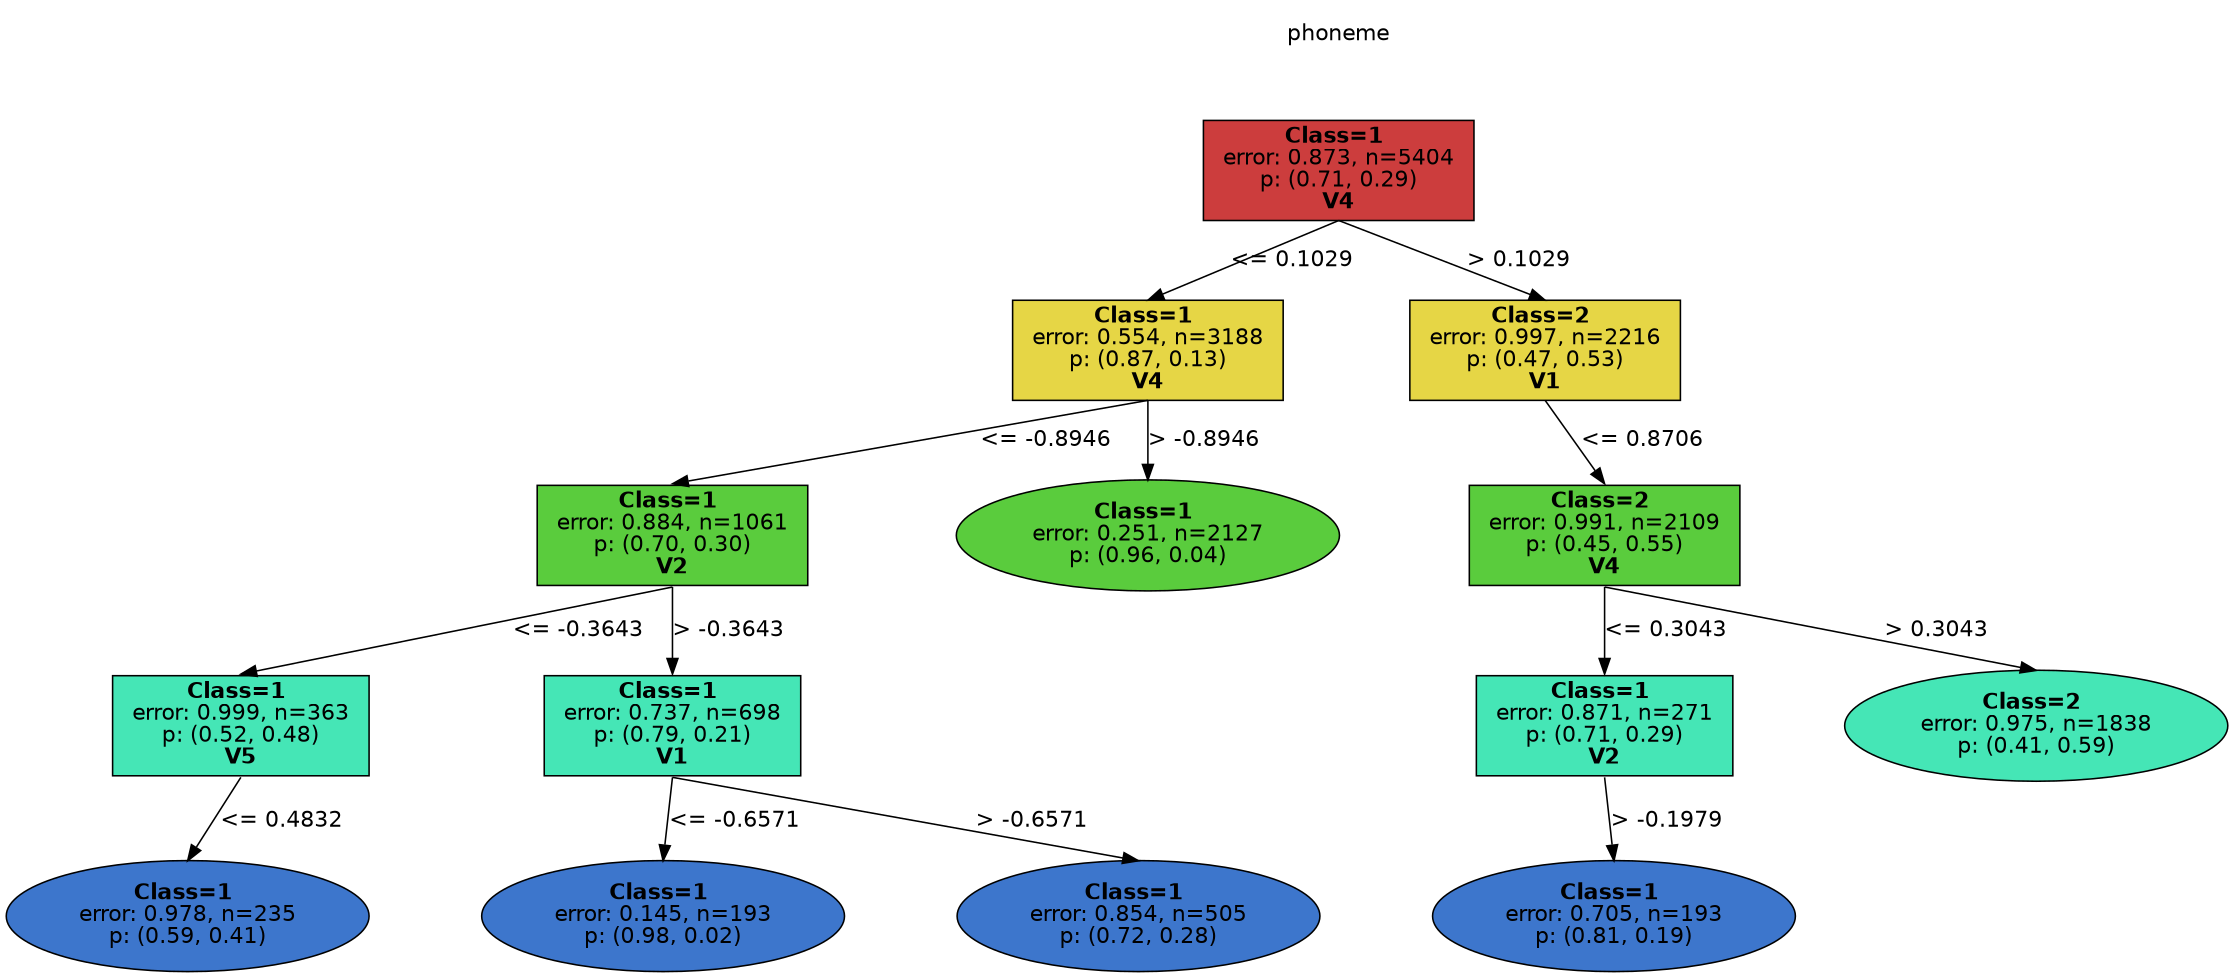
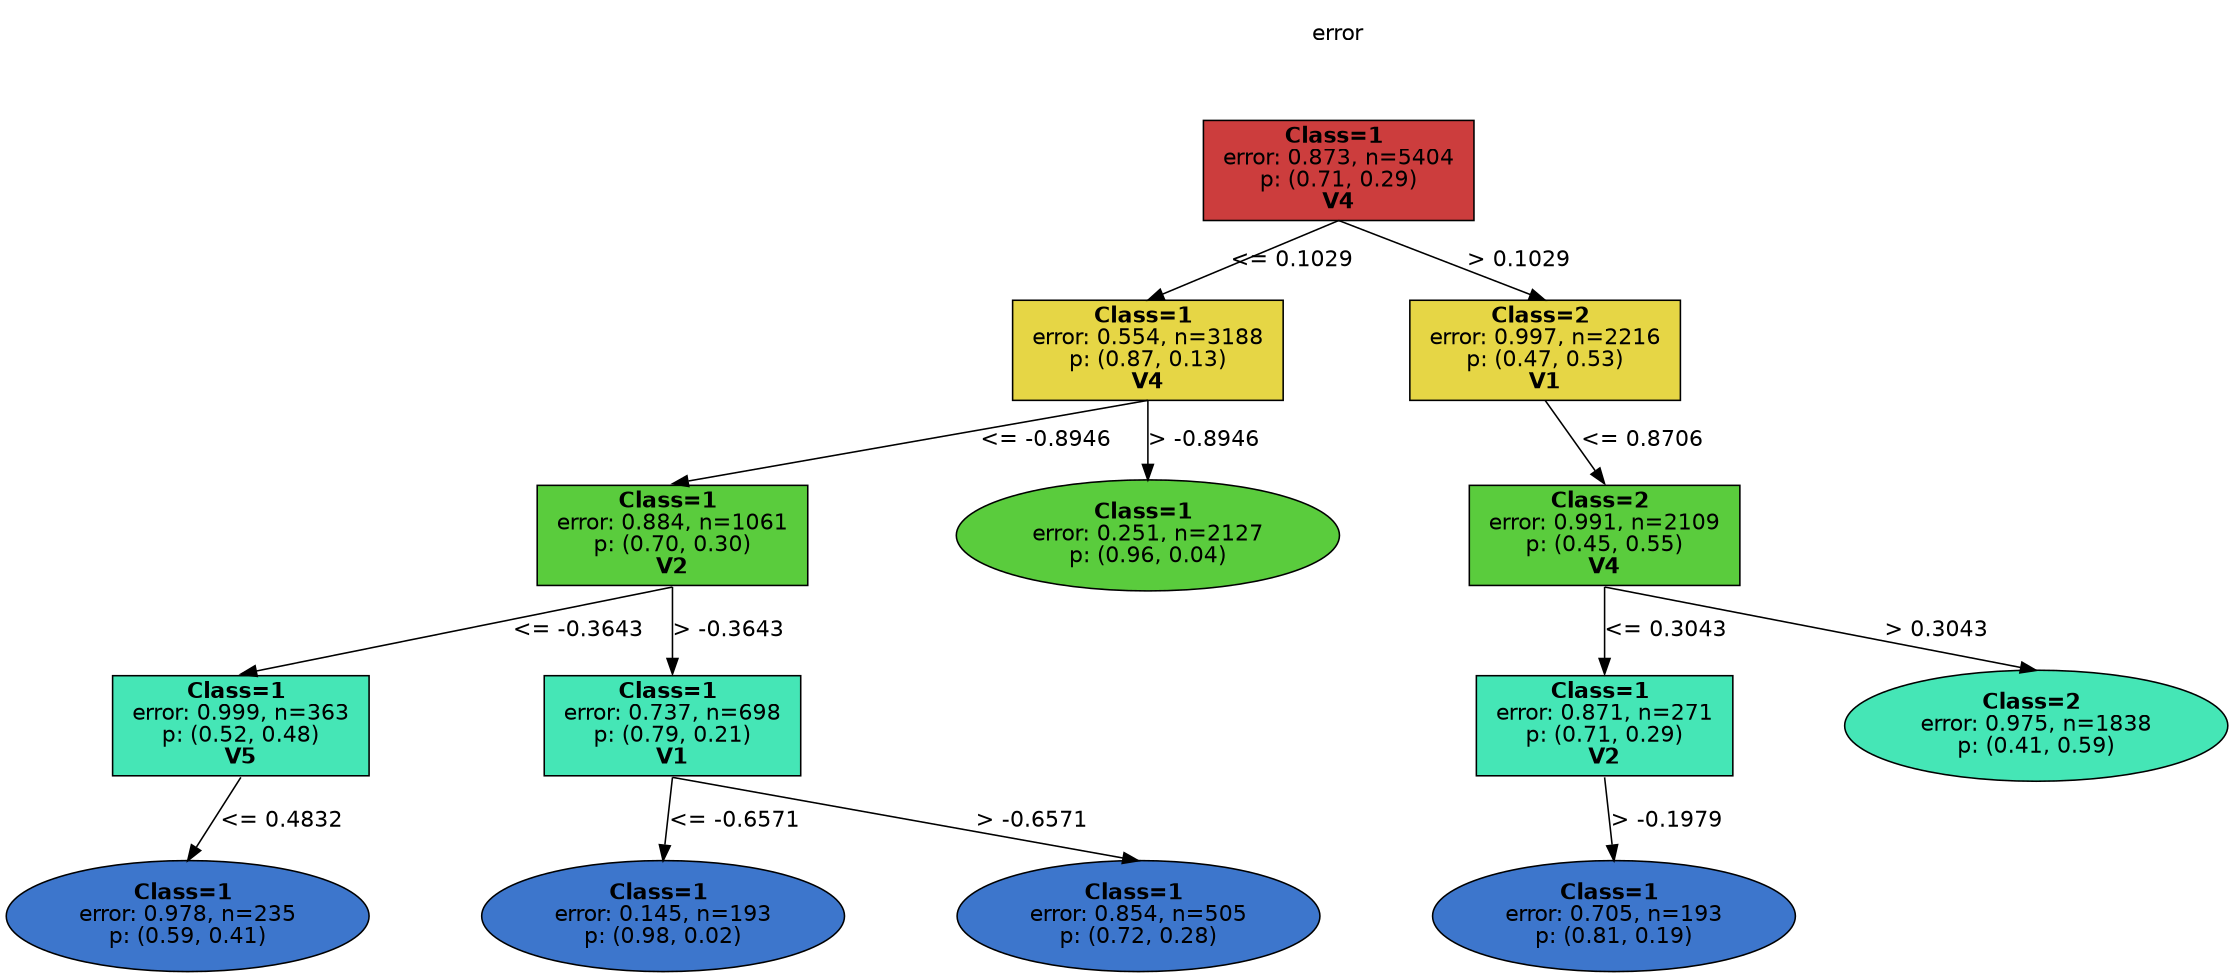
(1339, 34) -> (1339, 34)
